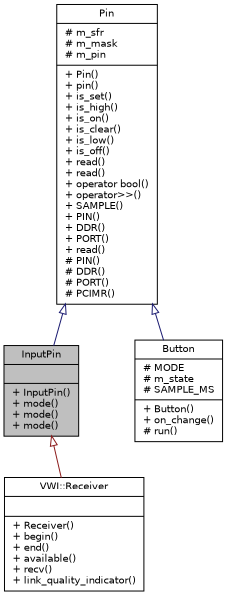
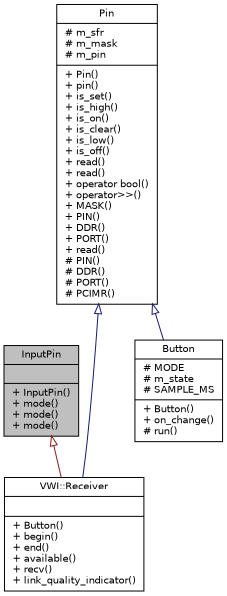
(94, 206) -> (89, 206)
(58, 330) -> (92, 396)
(43, 526) -> (38, 526)
